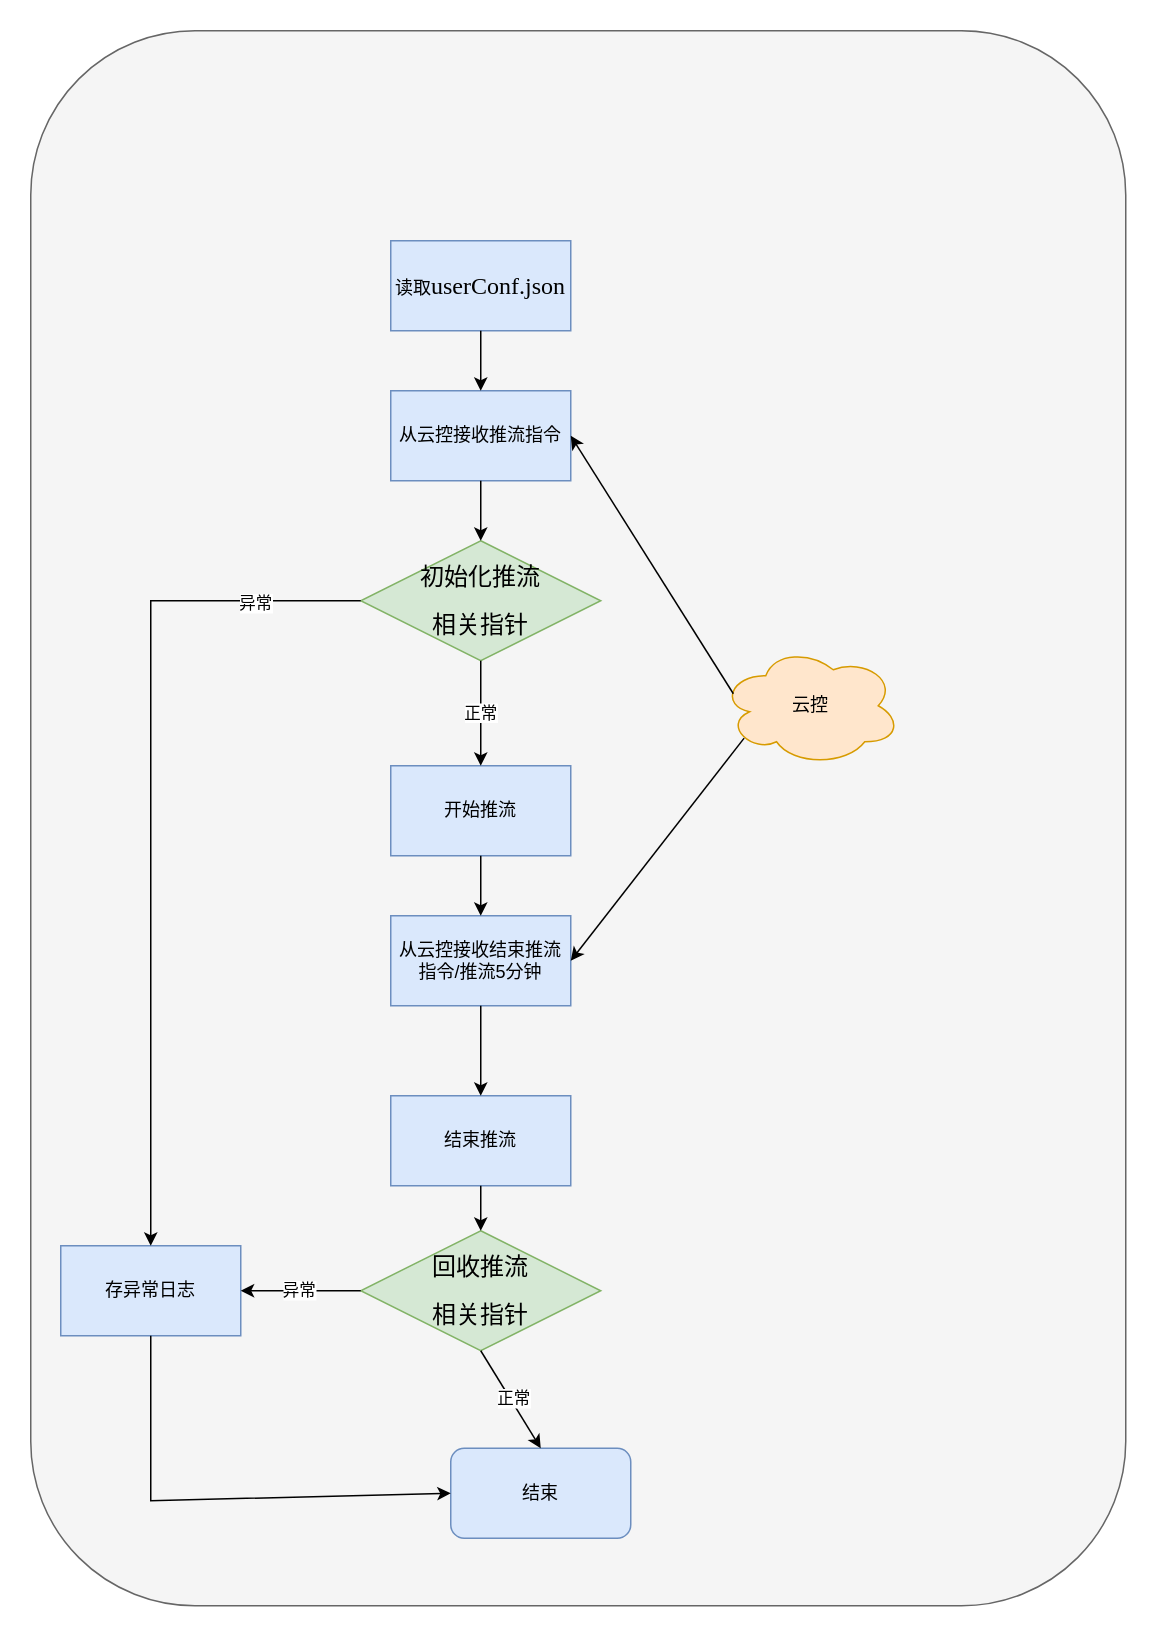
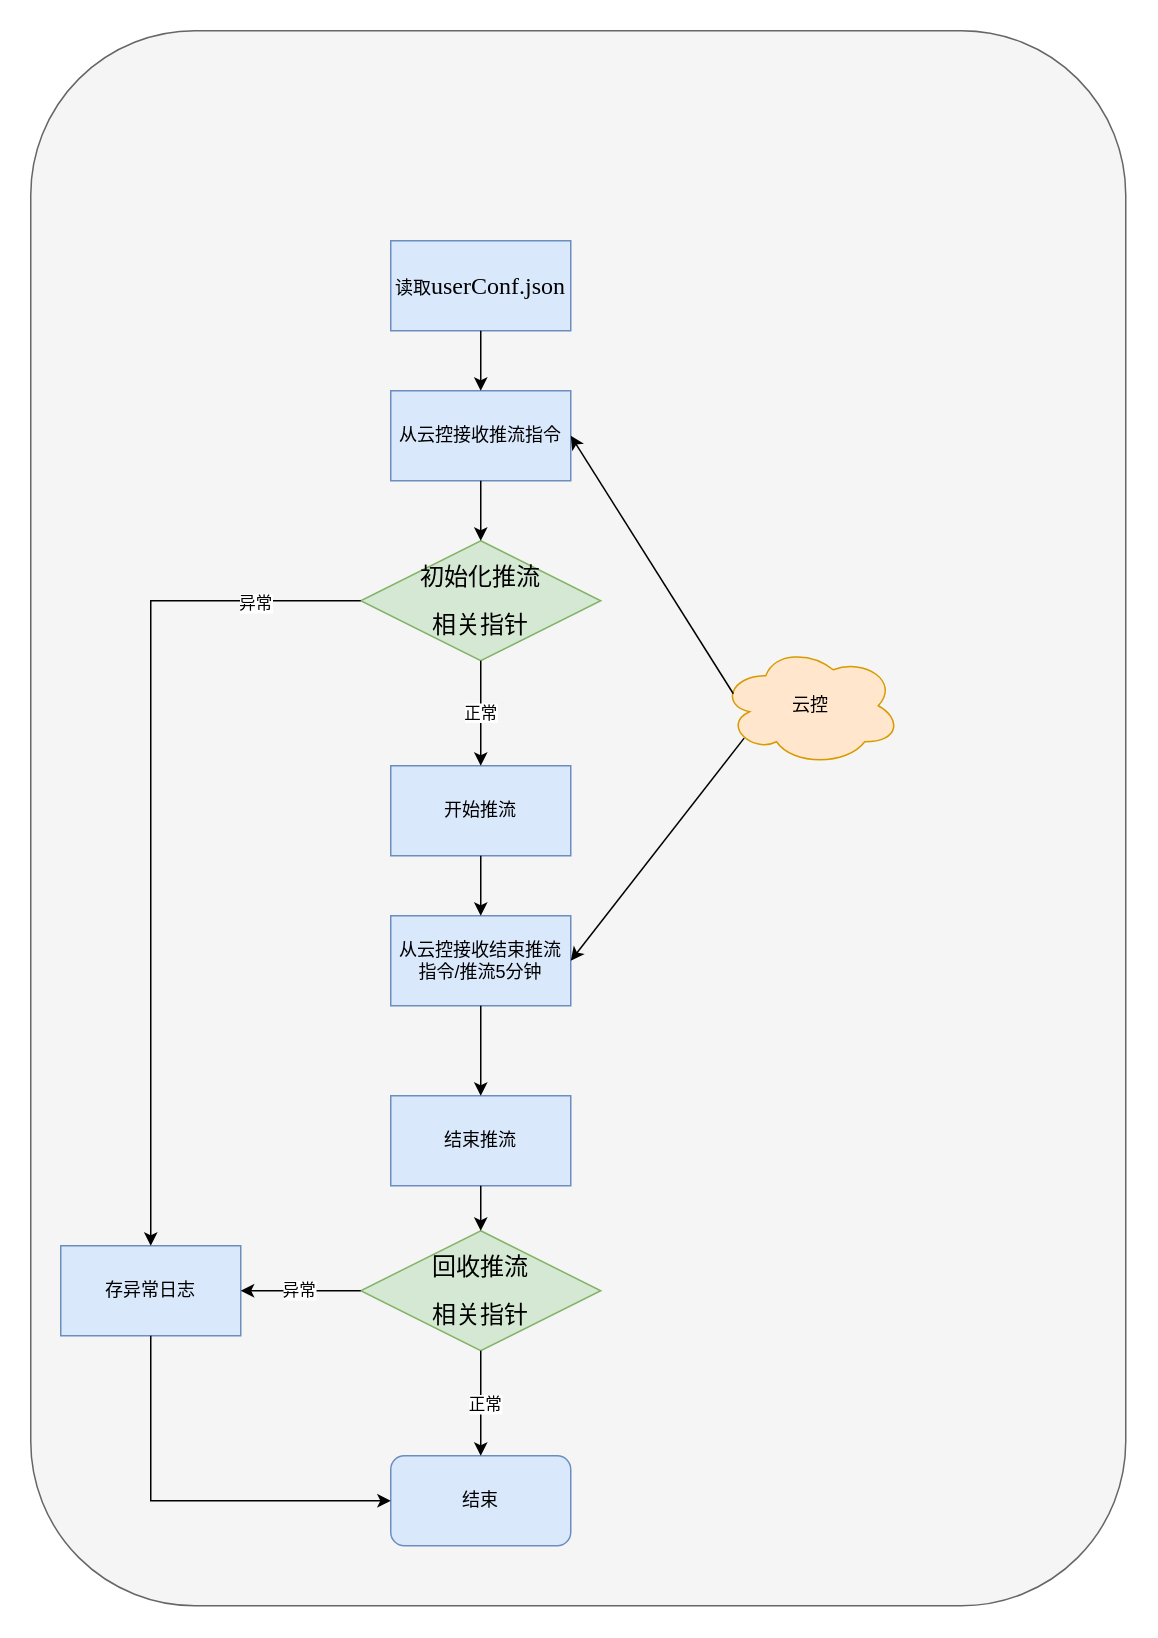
(541, 1493) -> (481, 1501)
